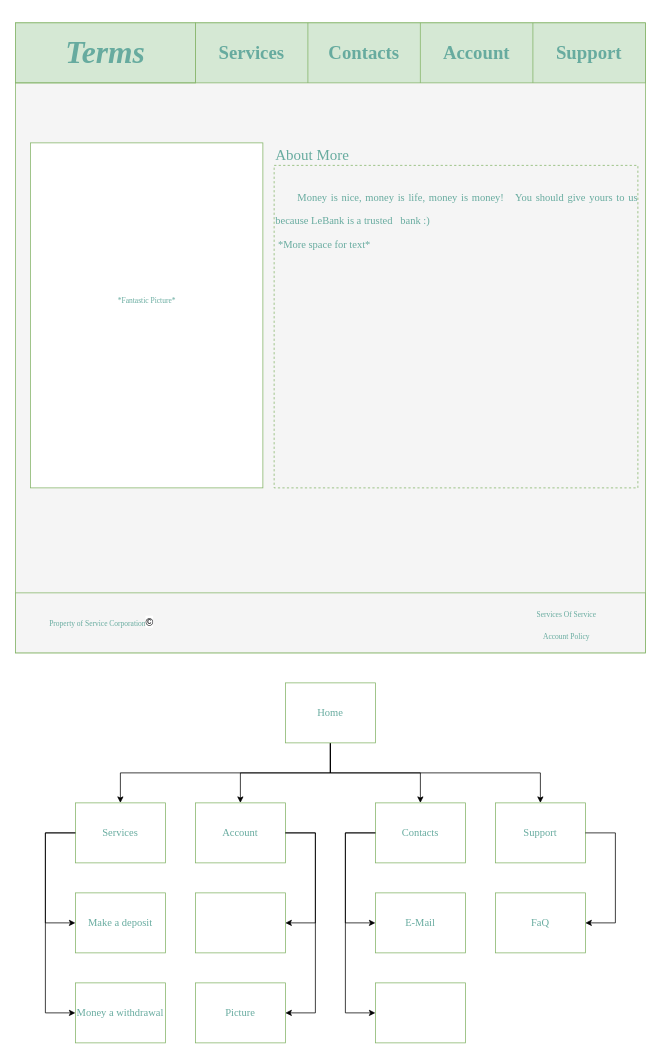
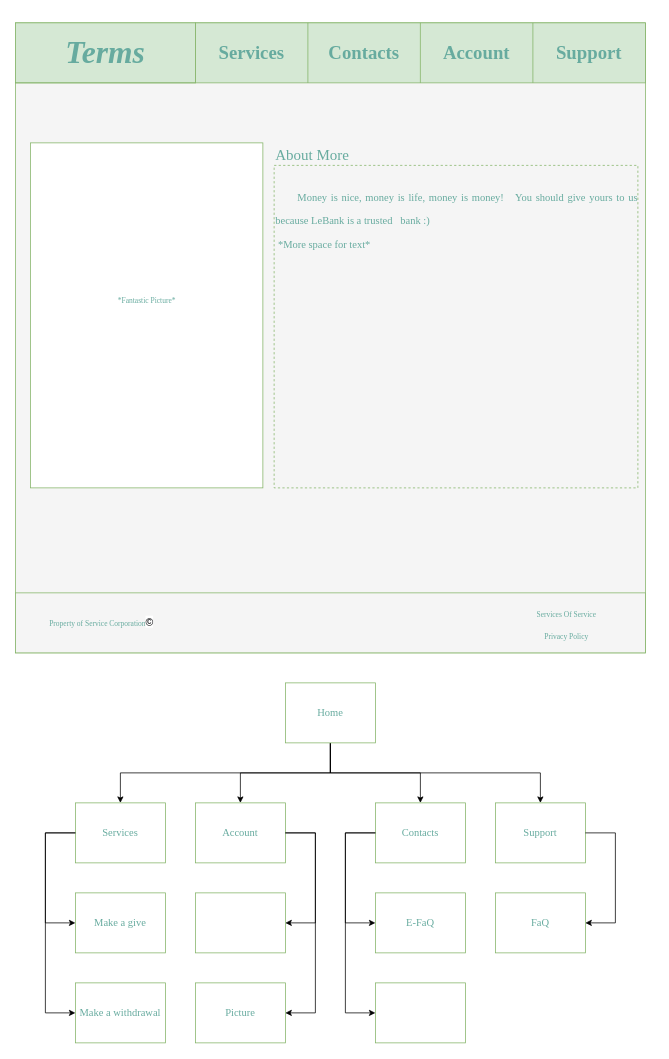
(567, 634) -> (567, 634)
(120, 923) -> (120, 923)
(420, 923) -> (420, 923)
(120, 1013) -> (120, 1013)
